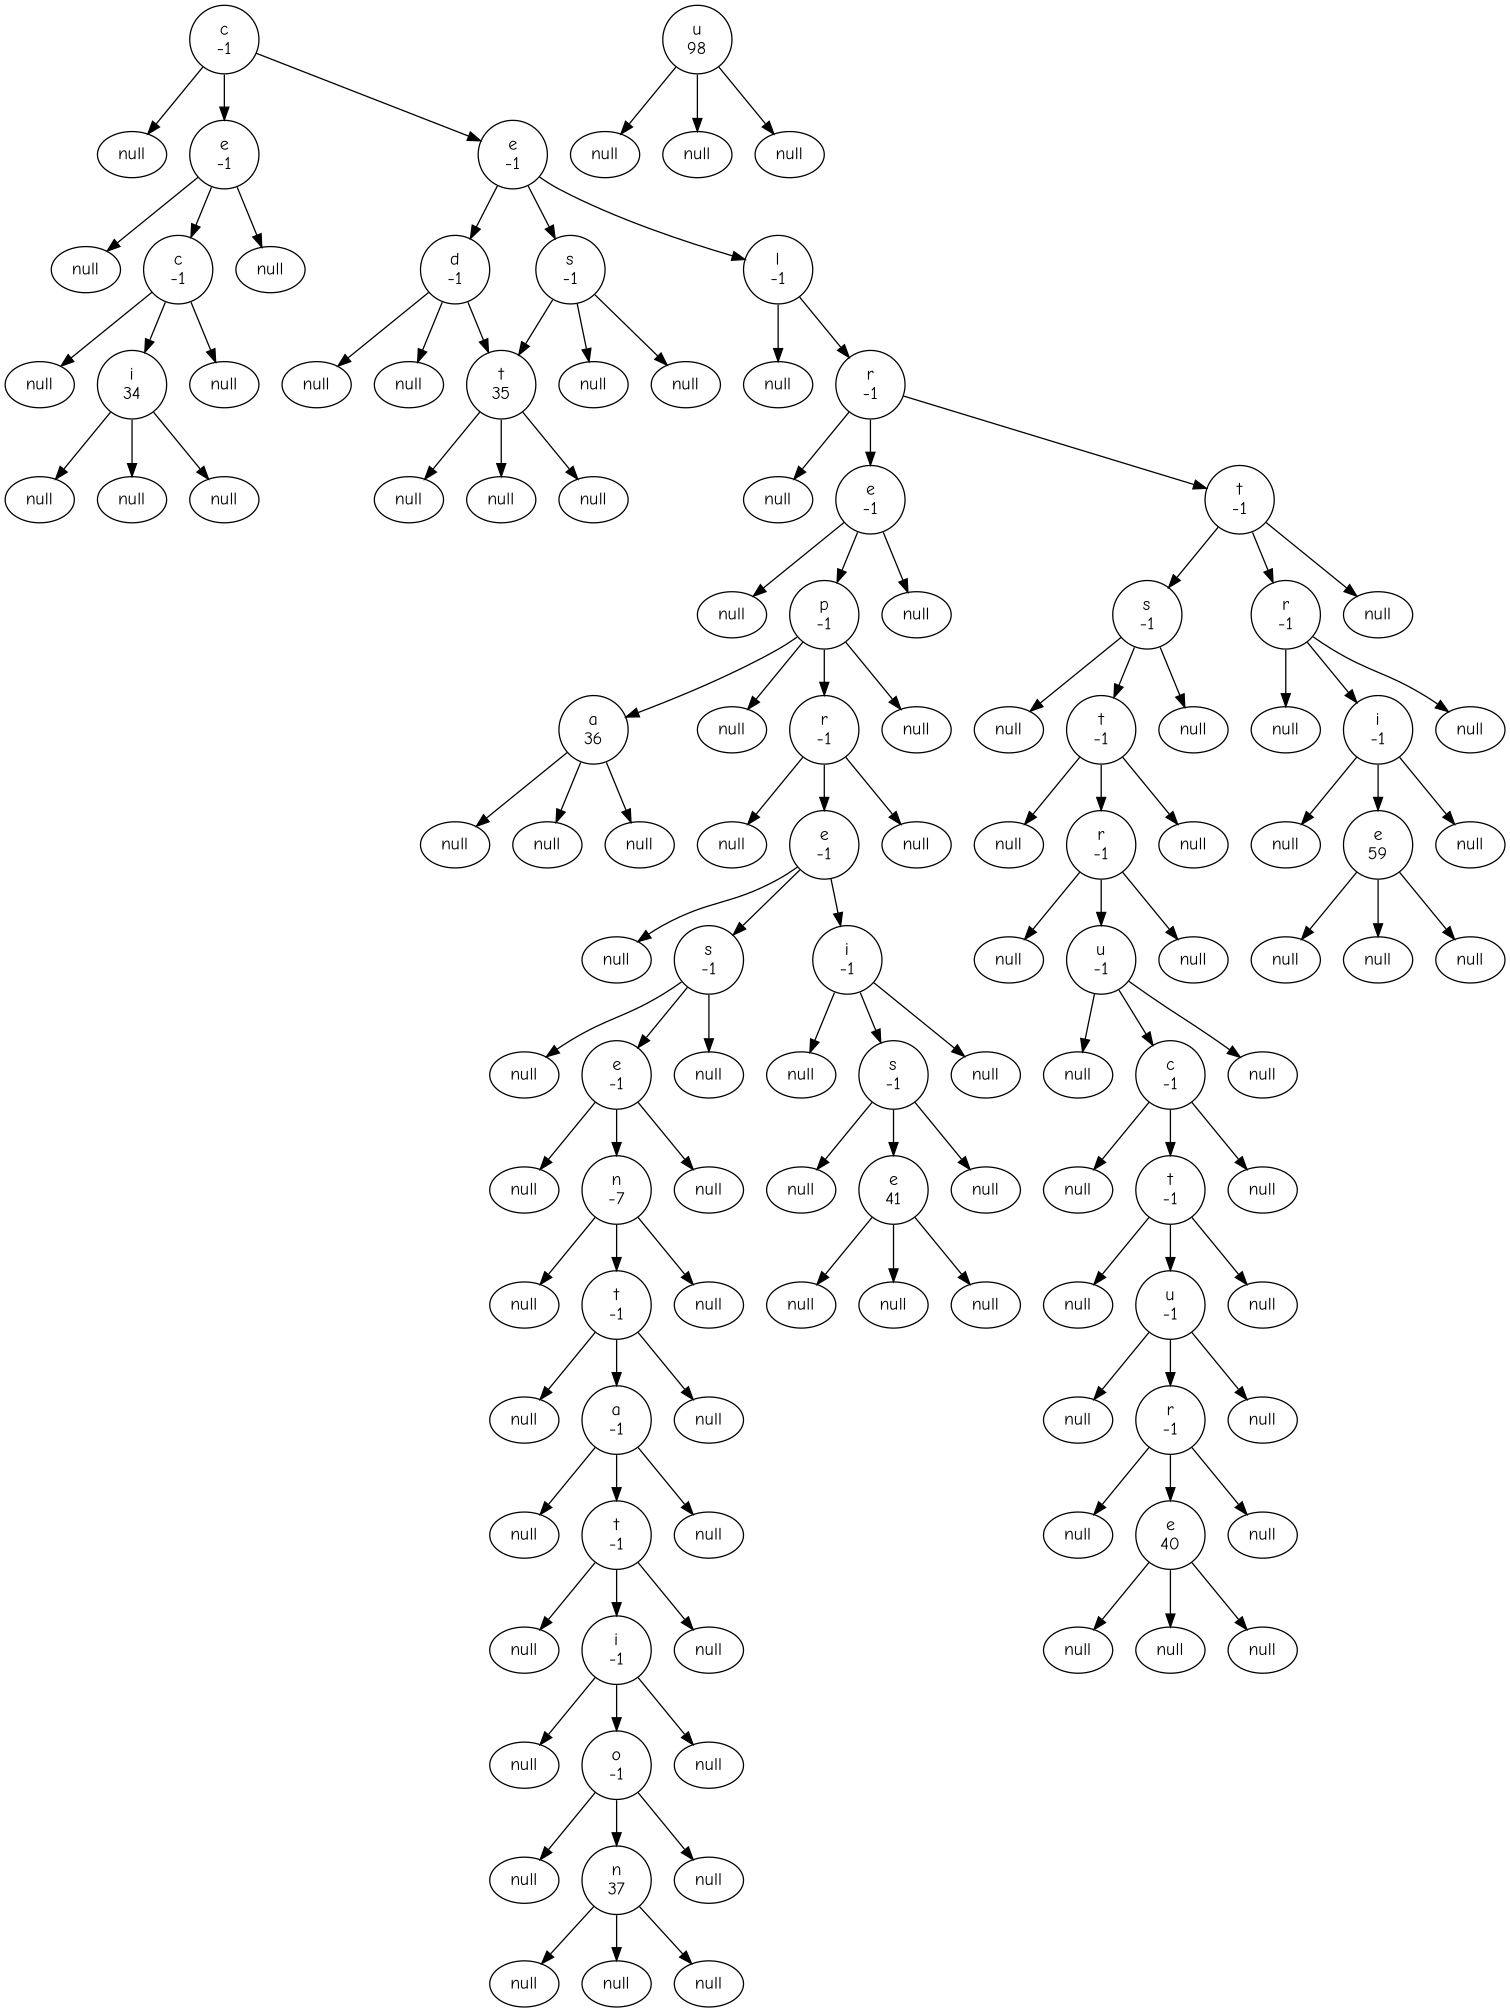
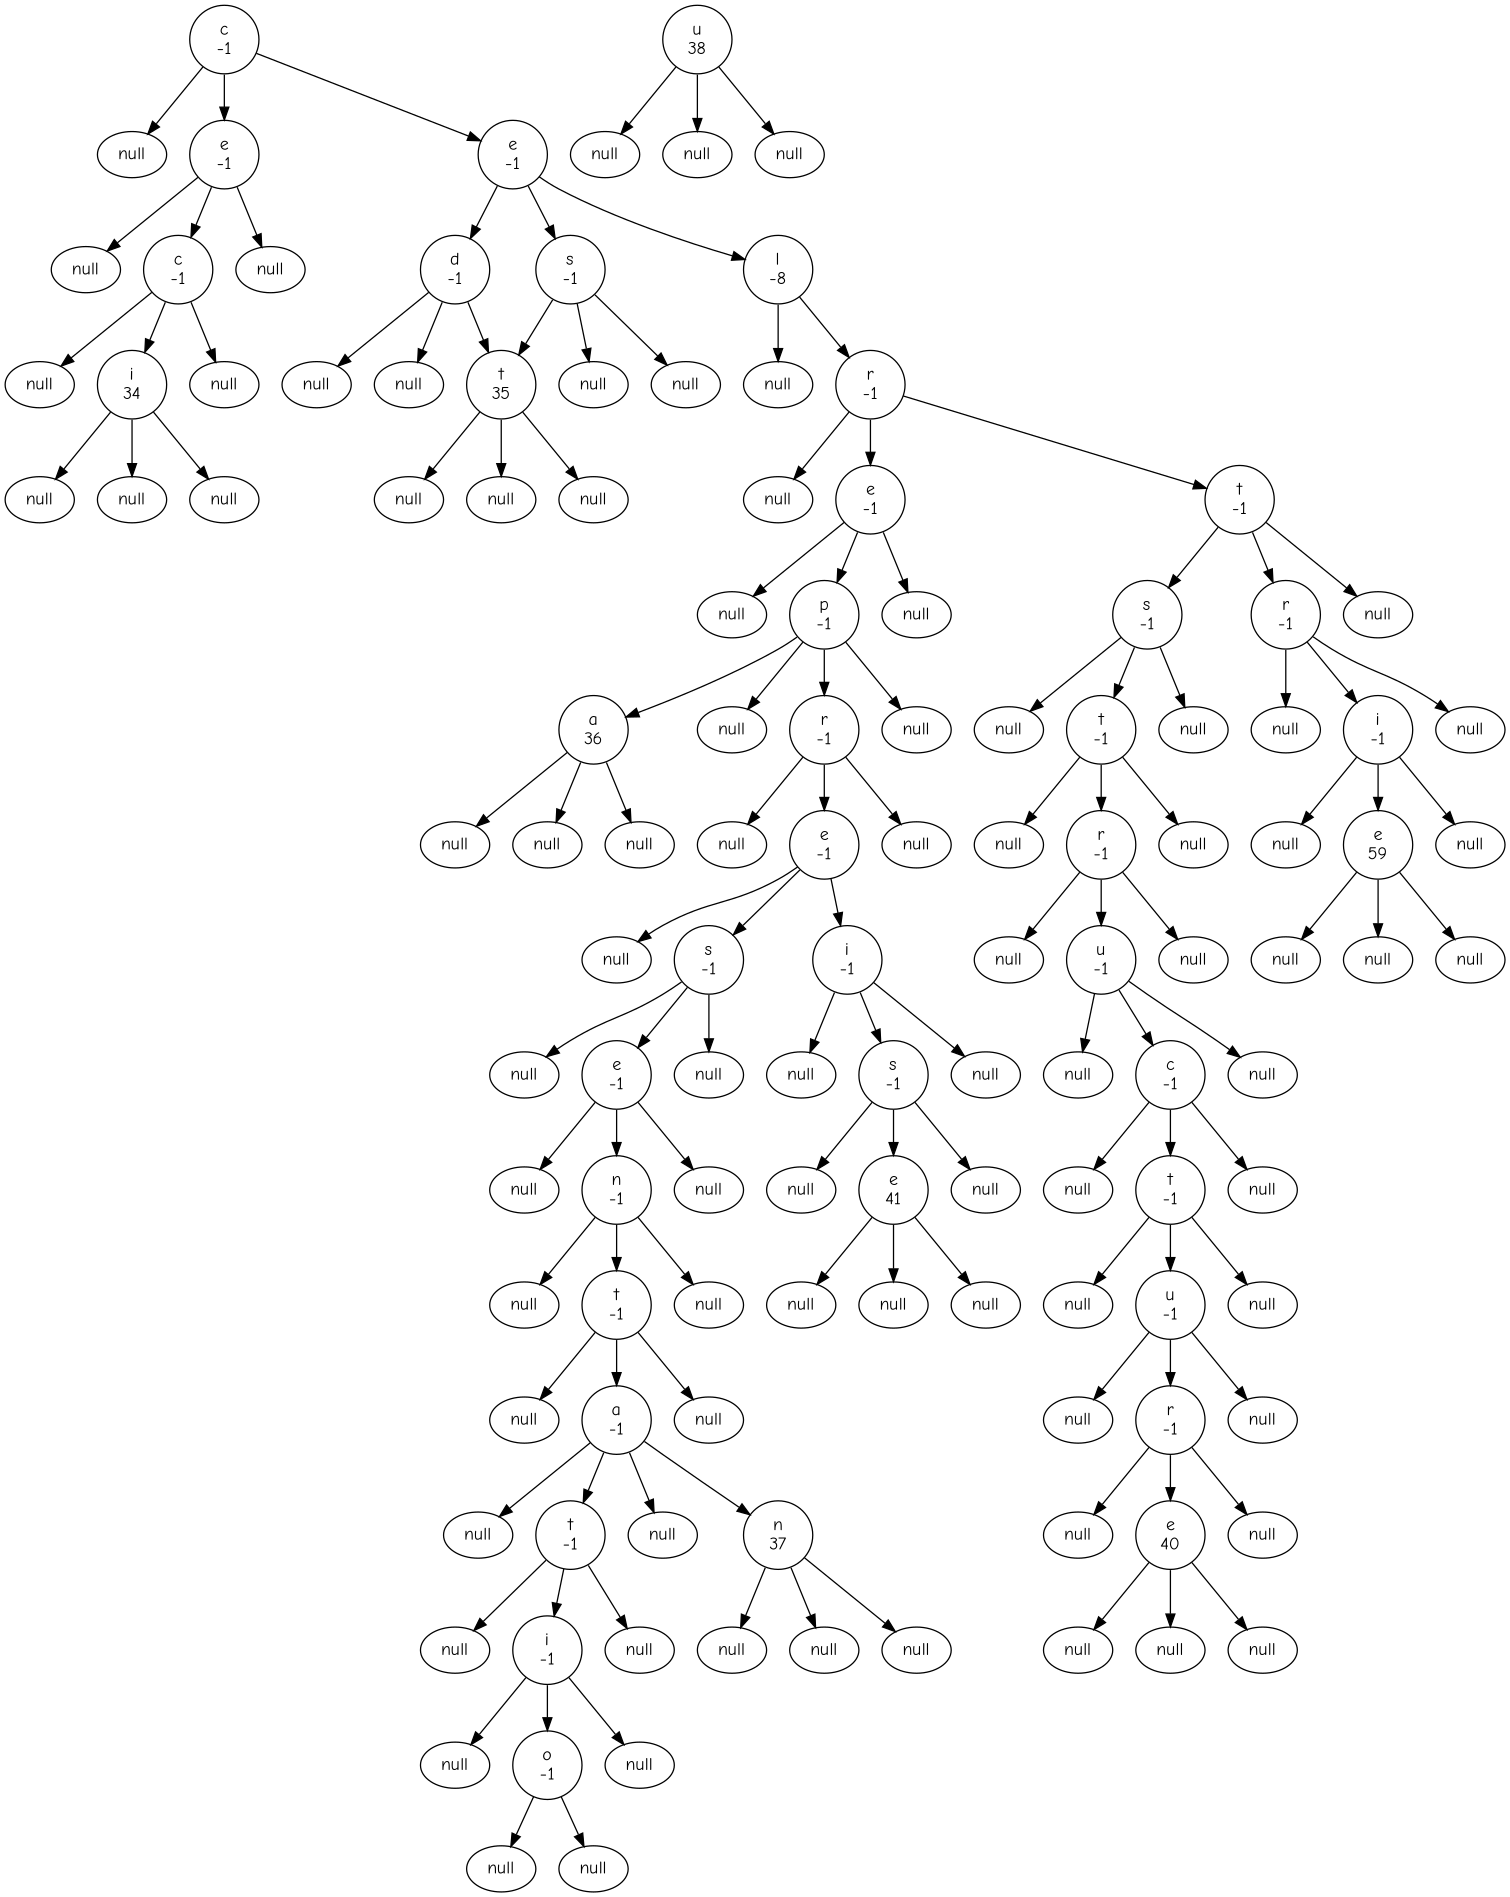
(697, 40) -> (697, 39)
(778, 270) -> (778, 270)
(617, 1190) -> (617, 1190)
(617, 1816) -> (691, 1475)
